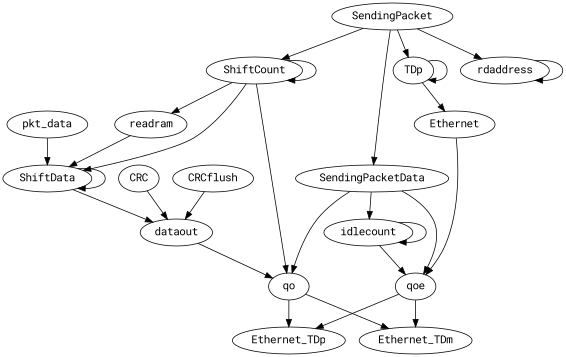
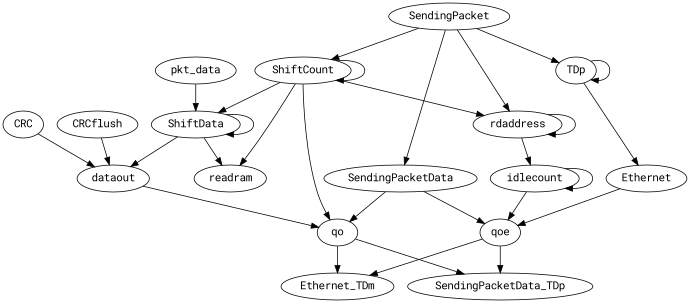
none -> (407, 97)
(103, 149) -> (211, 148)
(370, 202) -> (525, 148)
(289, 340) -> (500, 286)
